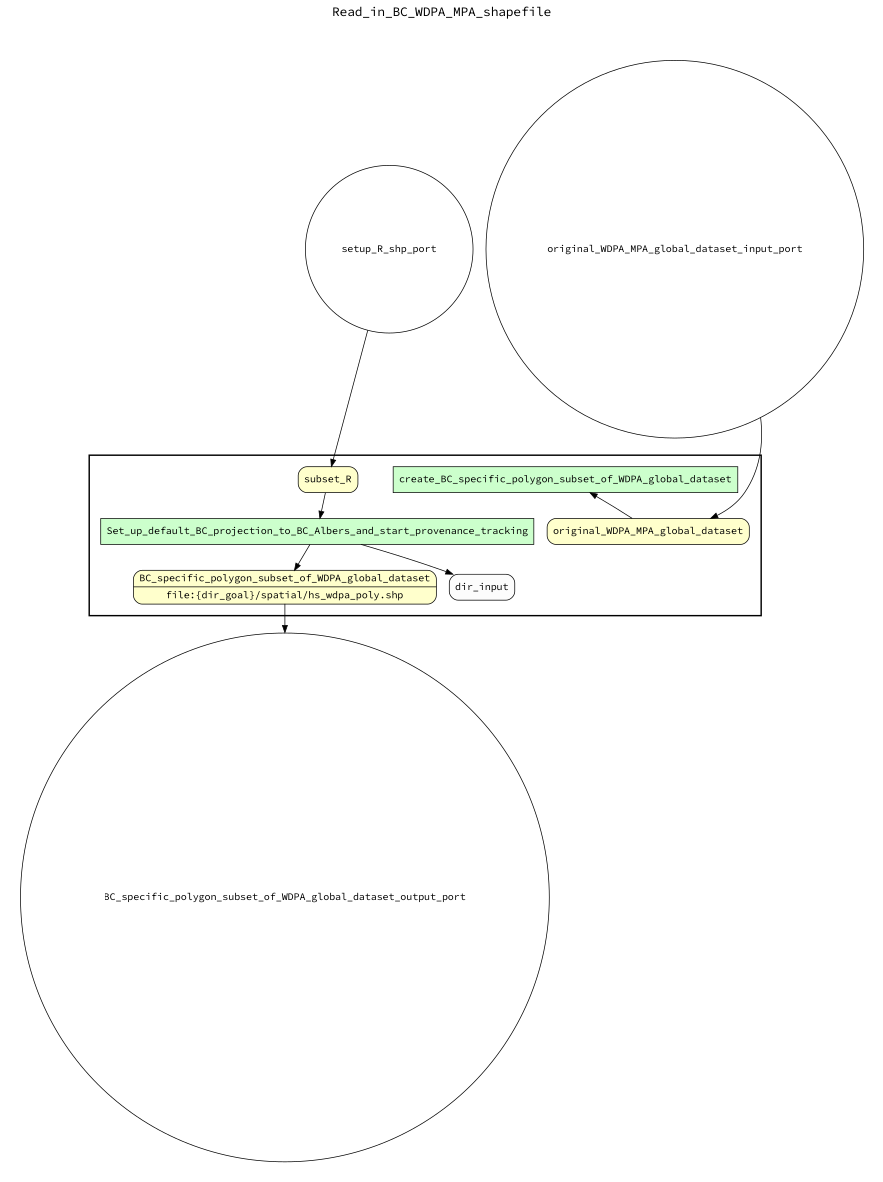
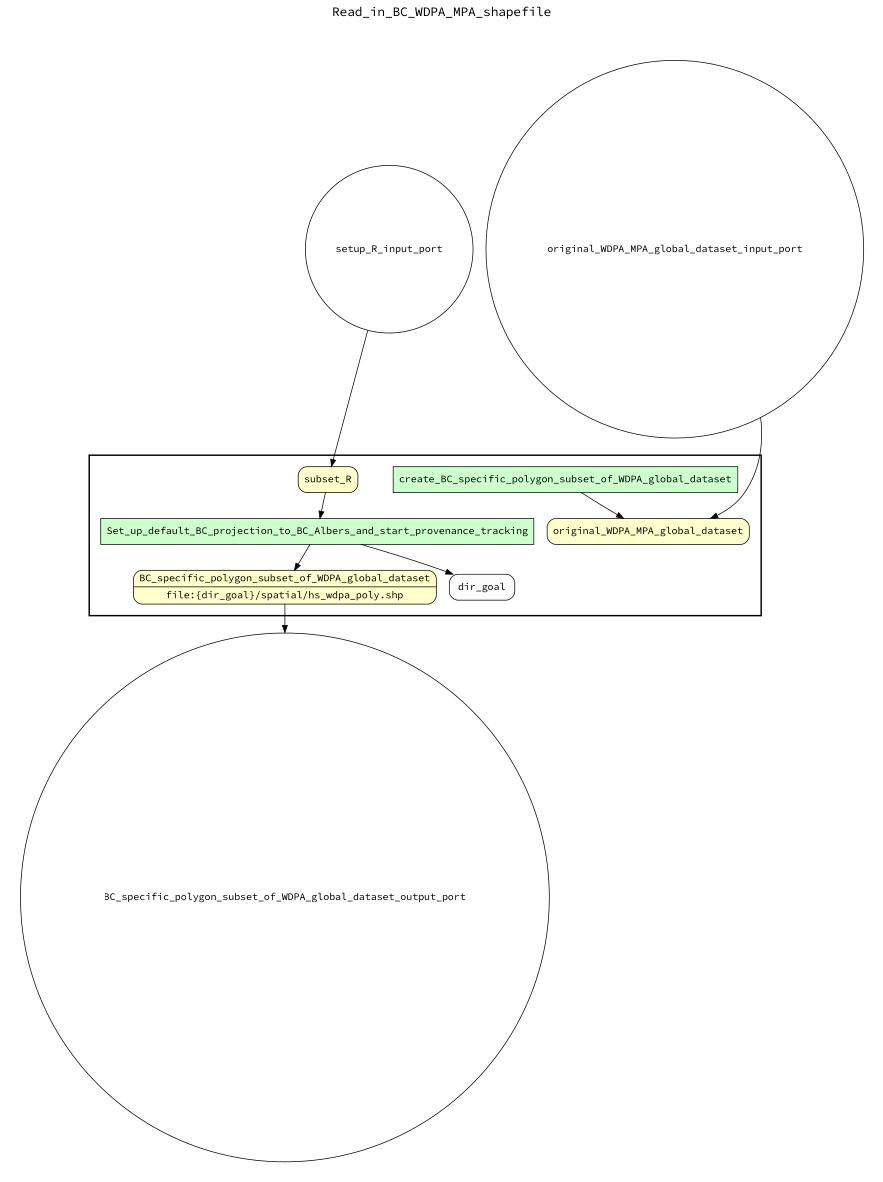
(389, 249) -> (389, 249)
(614, 507) -> (599, 504)
(482, 587) -> (482, 587)
